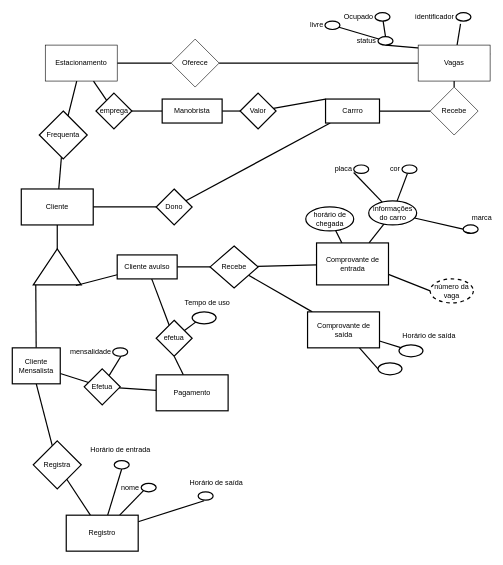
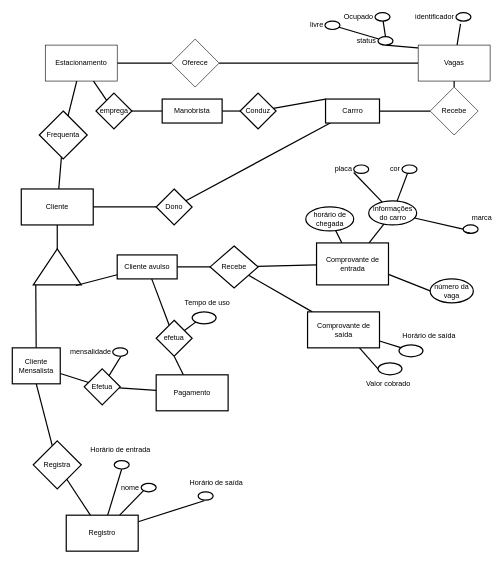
(258, 111) -> (258, 111)
(452, 291) -> (452, 291)
none -> (389, 384)
